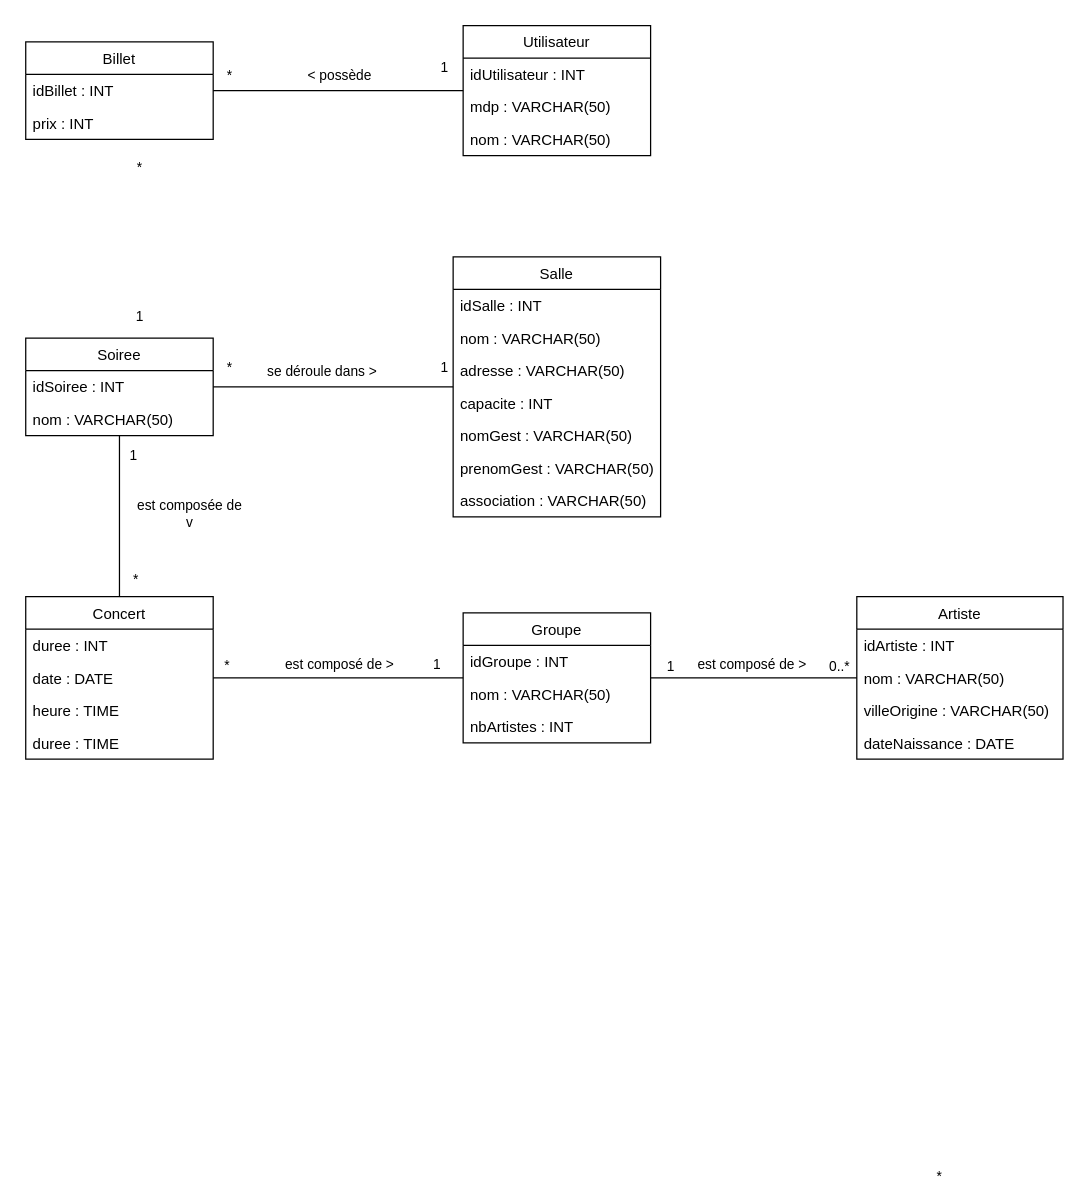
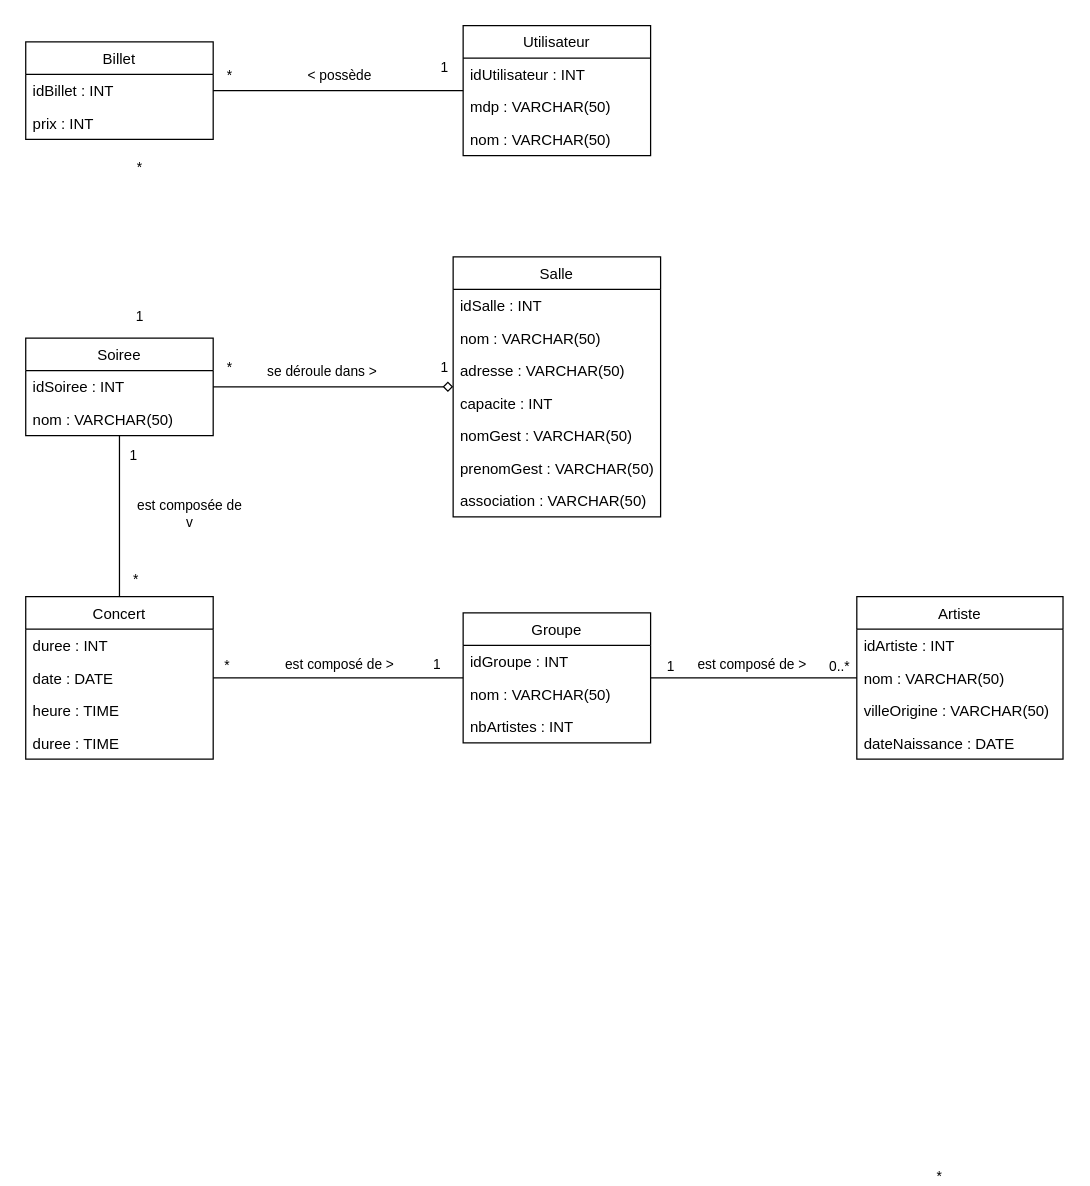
(447, 387) -> (442, 387)
